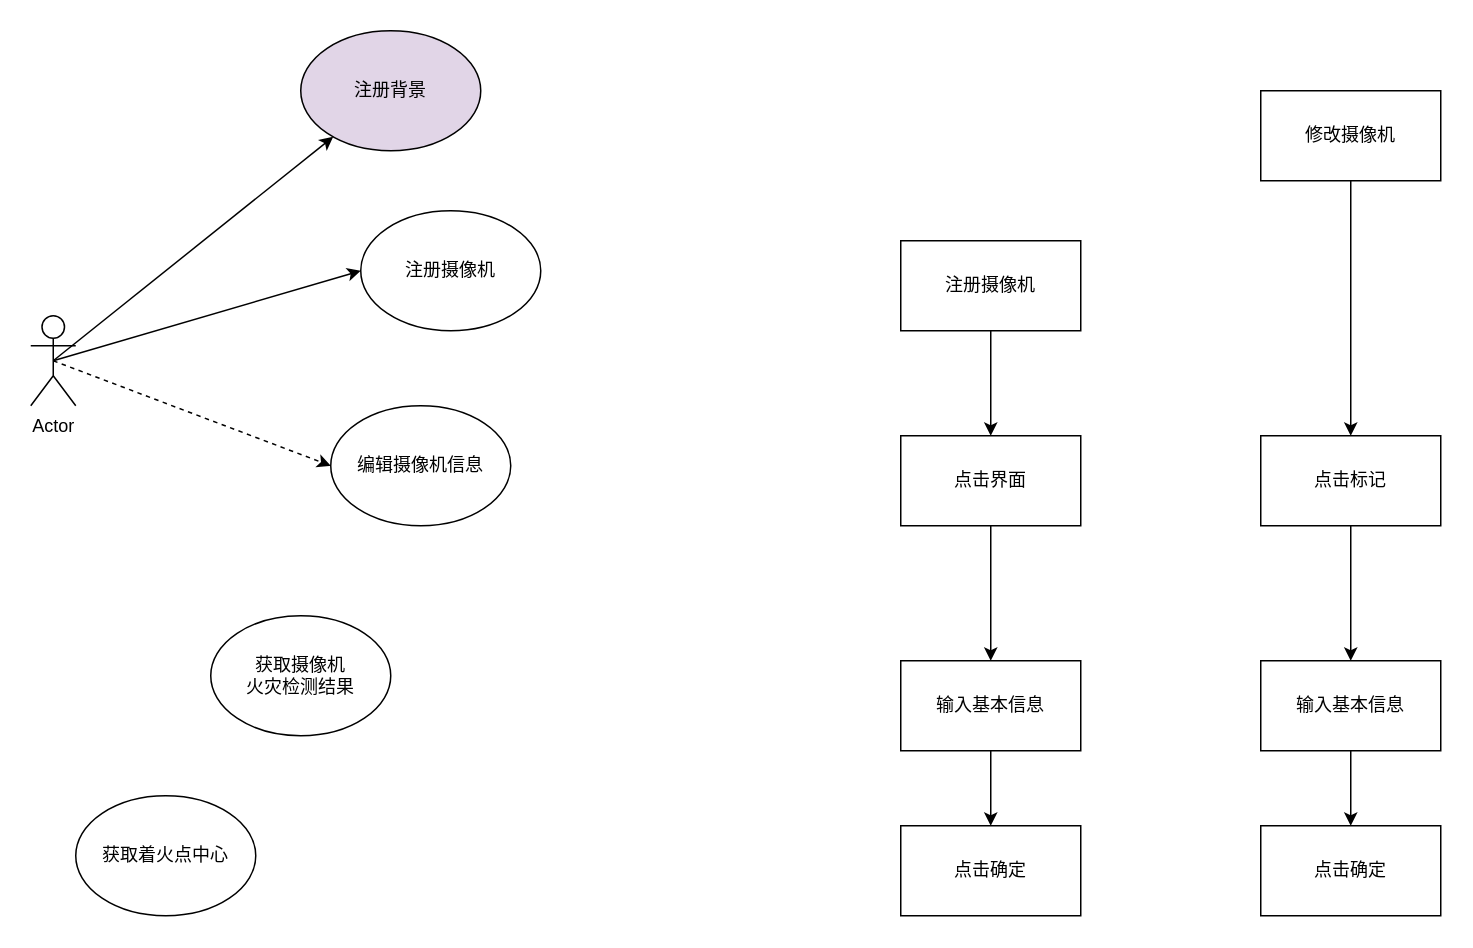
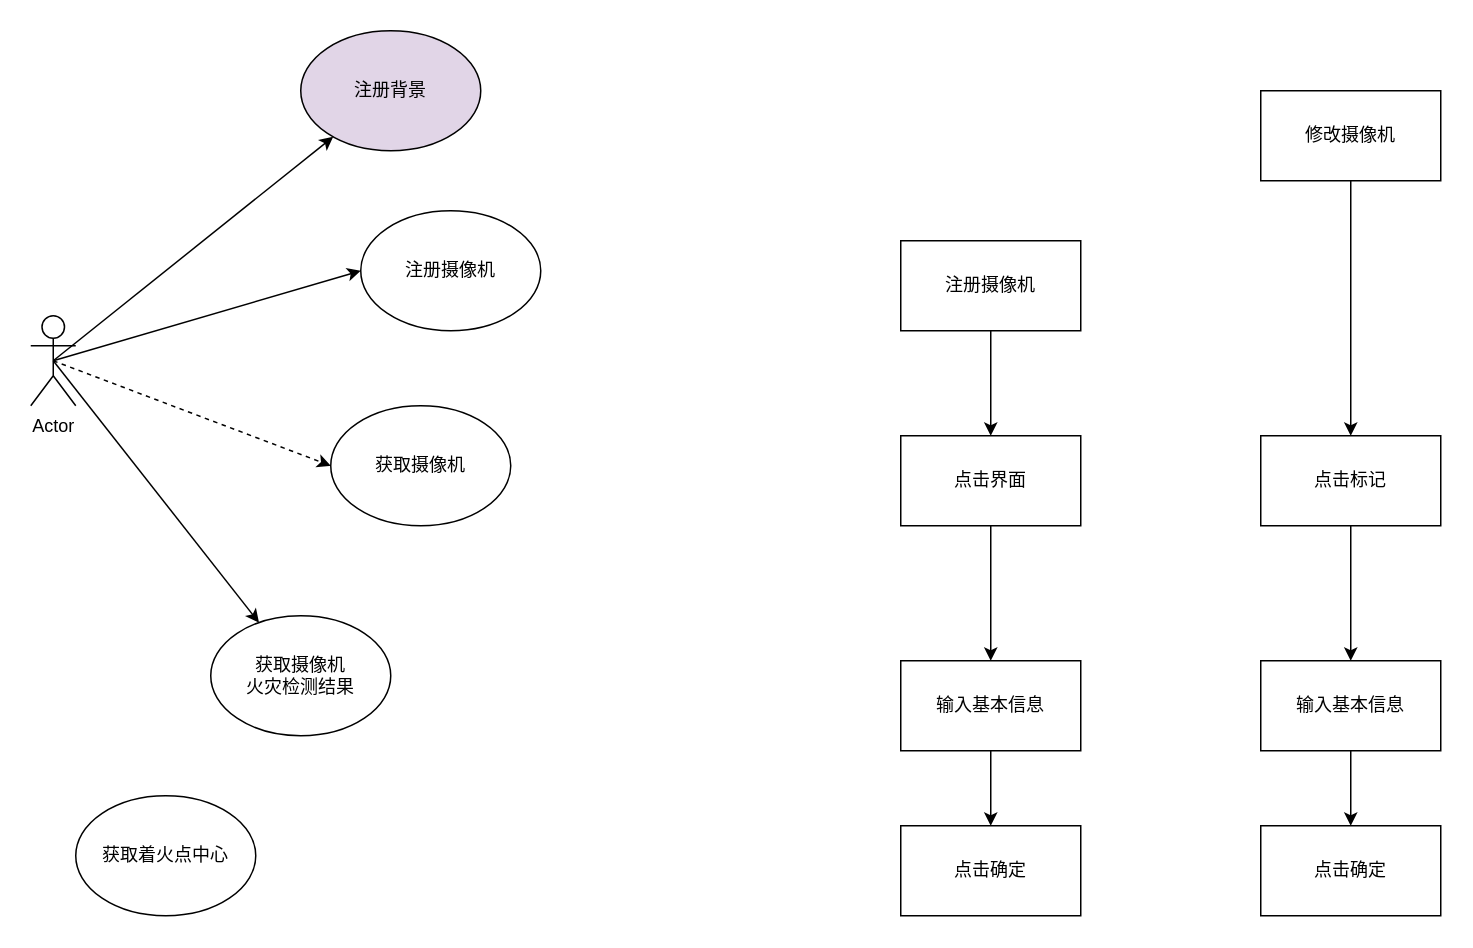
(421, 466) -> (421, 466)
none -> (154, 489)
